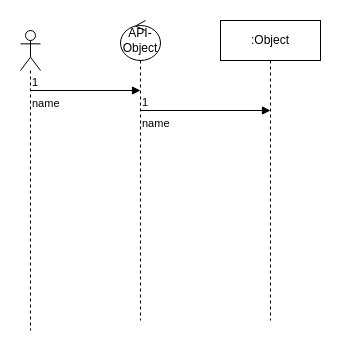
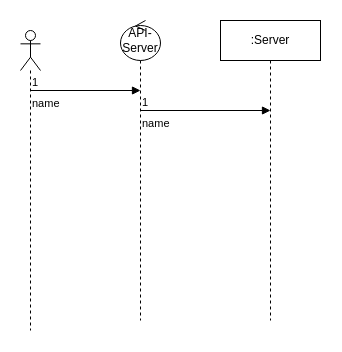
(141, 41) -> (141, 41)
(271, 41) -> (271, 41)
